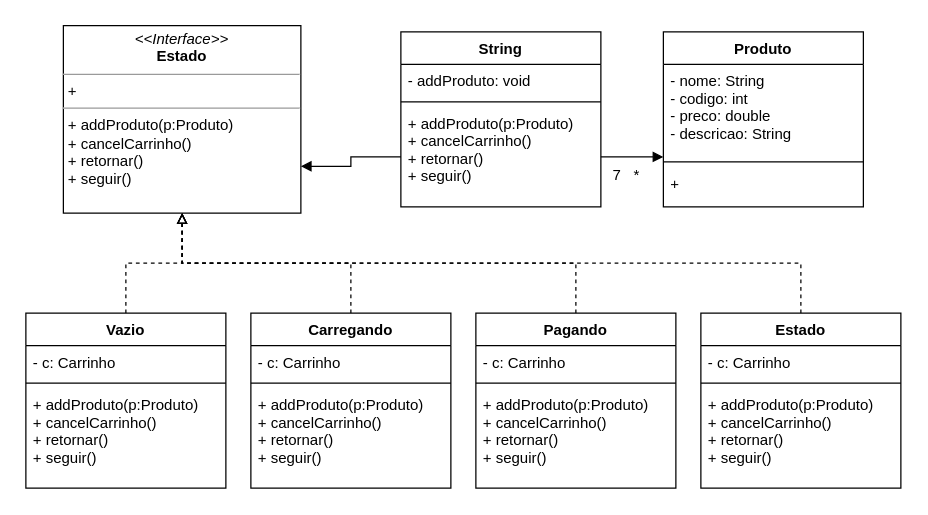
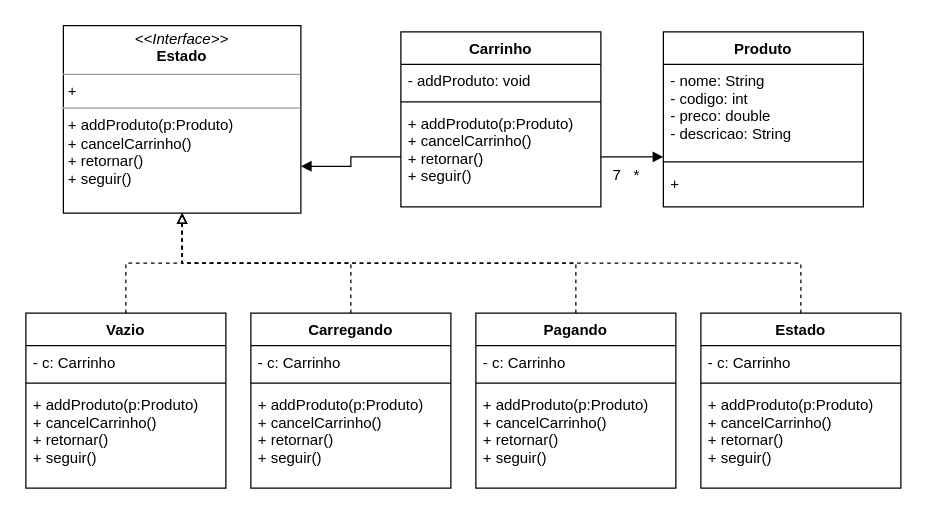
(500, 49) -> (500, 49)
